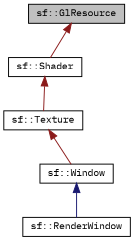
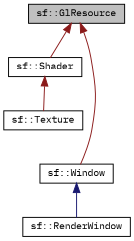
(63, 151) -> (95, 99)
